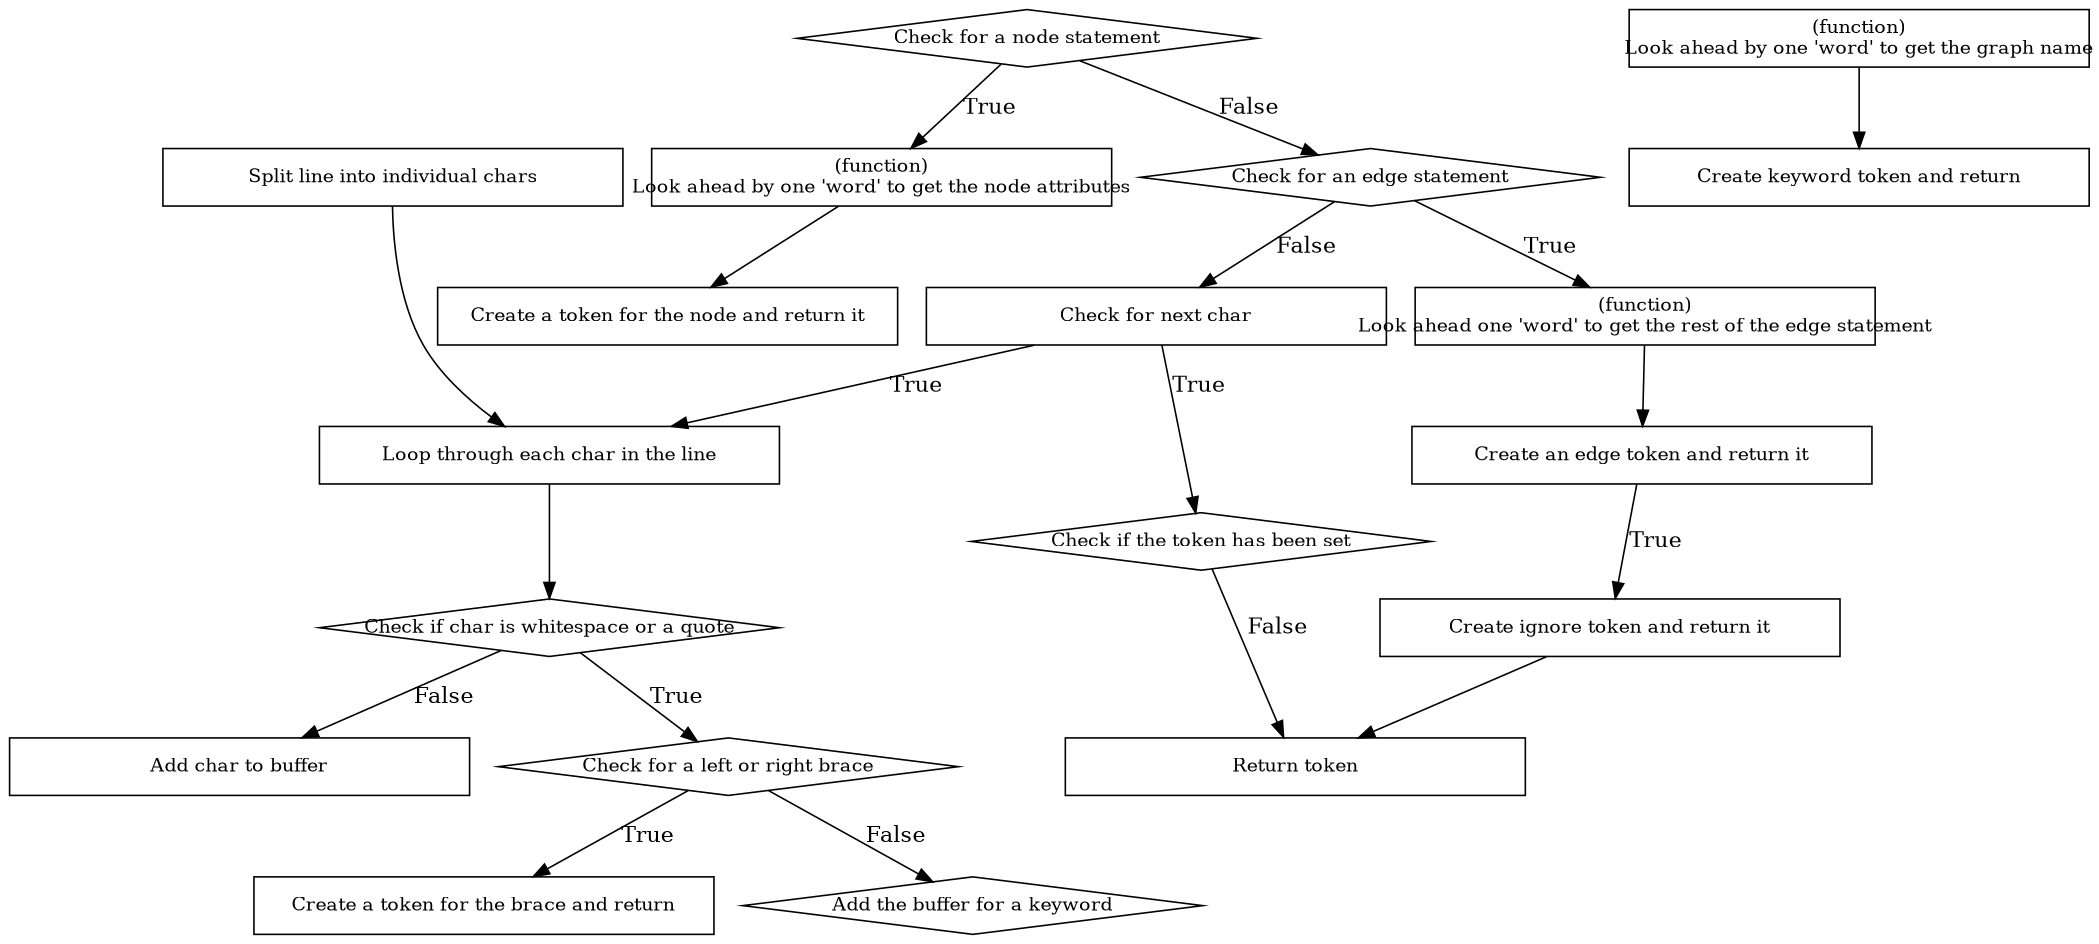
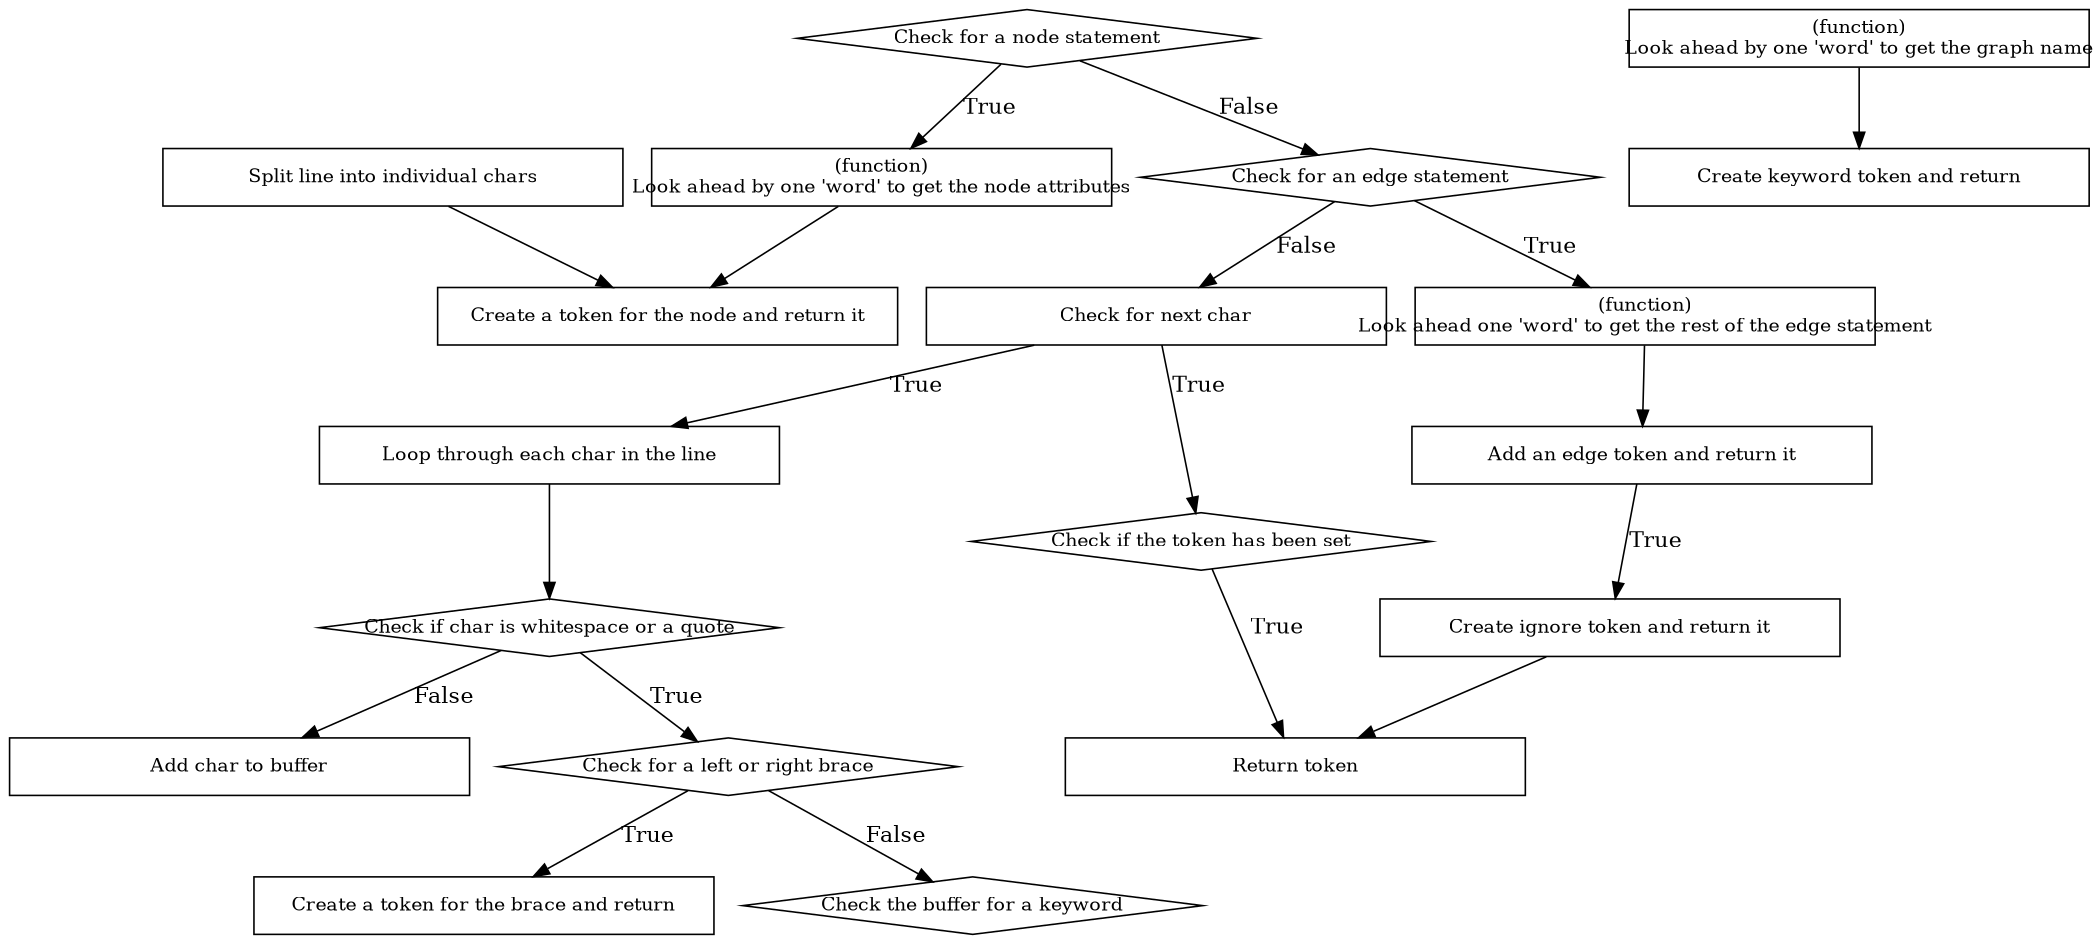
(414, 325) -> (523, 243)
(1642, 455) -> (1642, 455)
(1278, 628) -> (1278, 628)
(973, 906) -> (973, 906)
